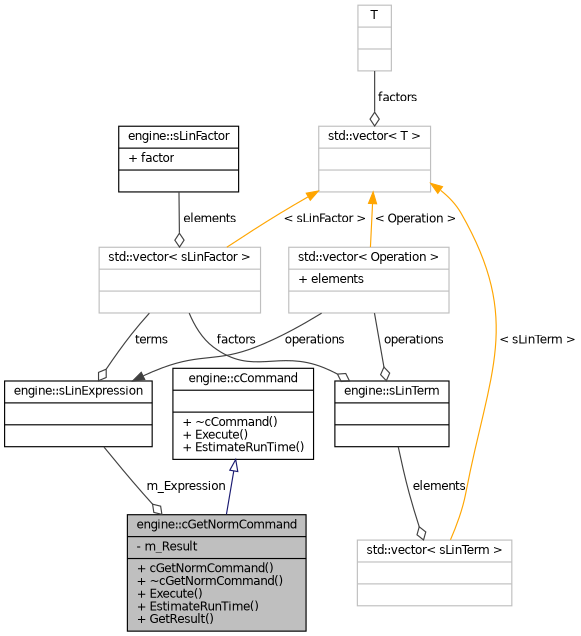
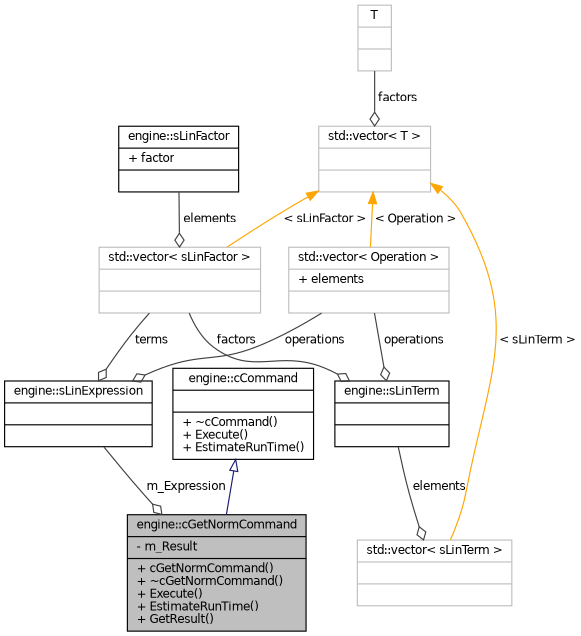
(240, 352) -> (241, 352)
